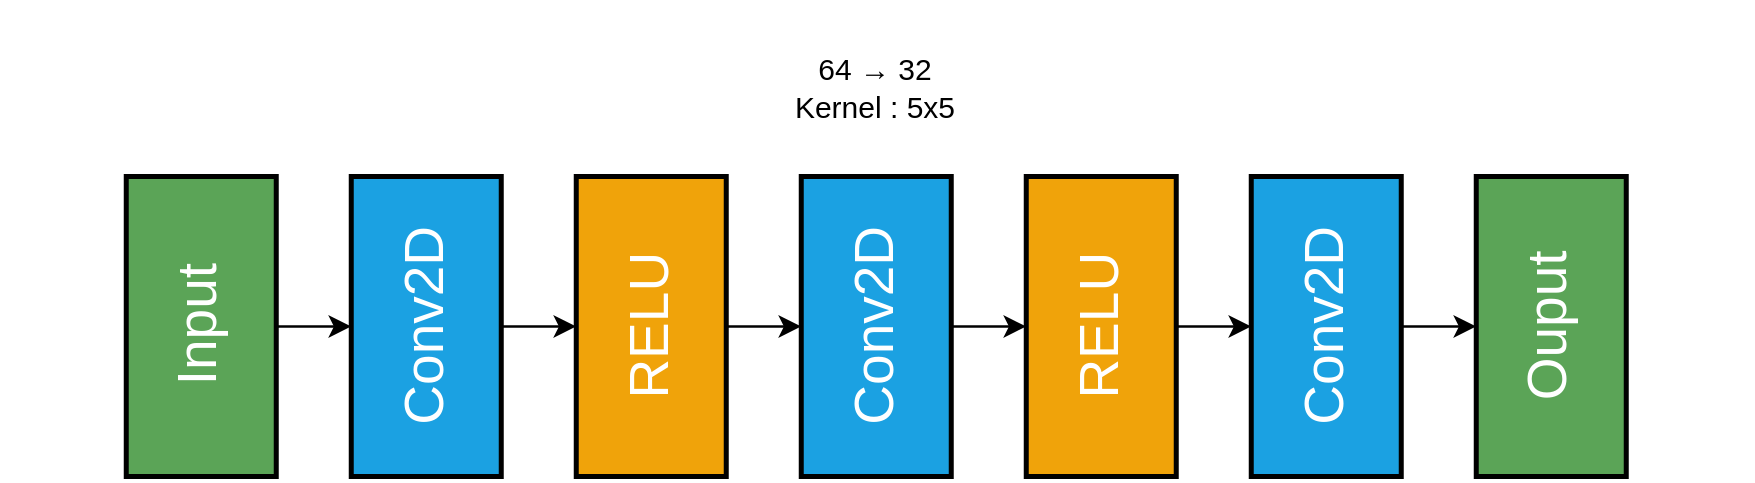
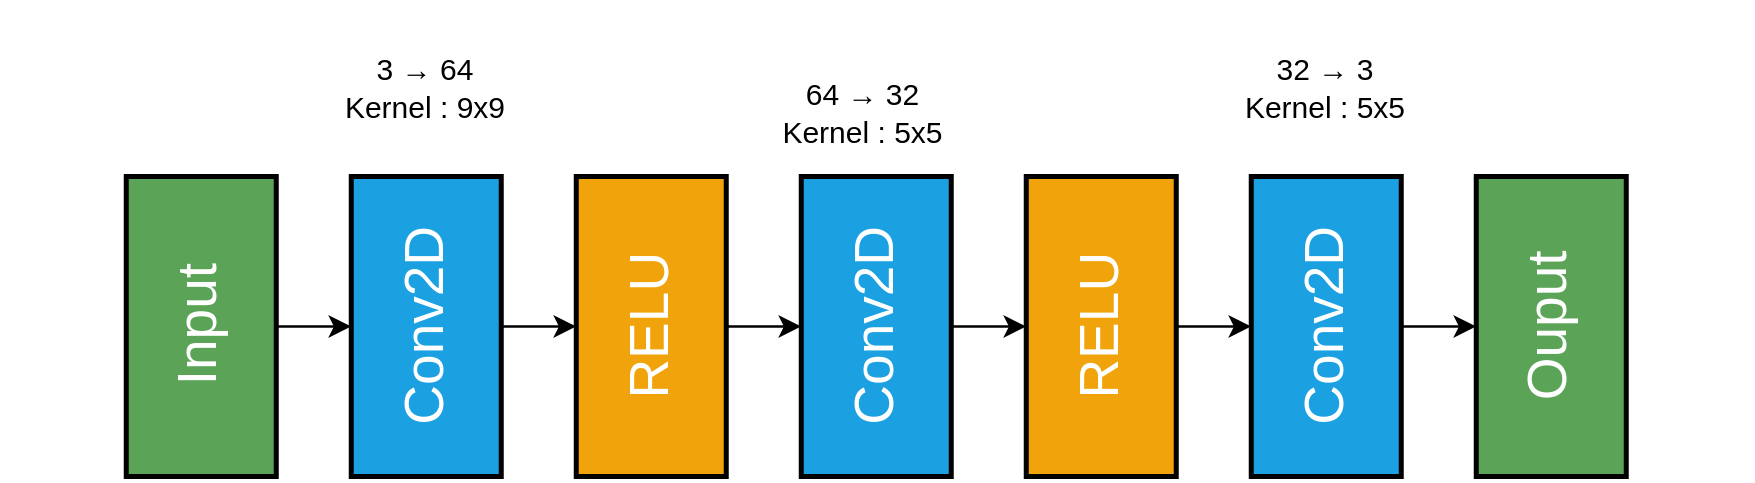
none -> (426, 89)
(876, 89) -> (864, 114)
none -> (1326, 89)
